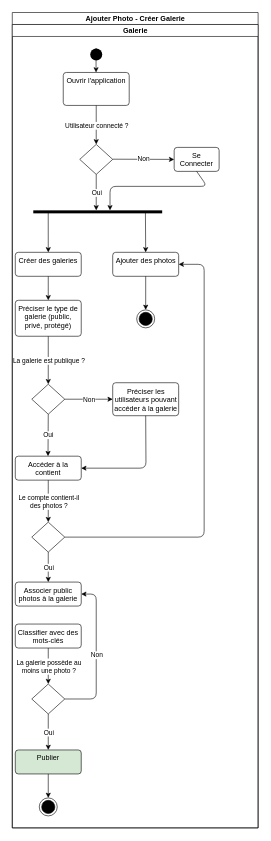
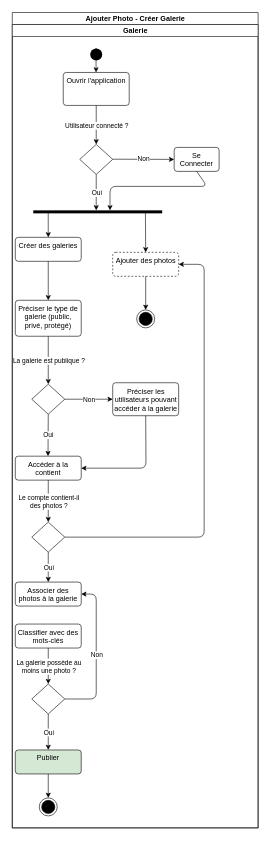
(48, 264) -> (48, 249)
(146, 264) -> (146, 264)
(48, 595) -> (48, 595)
